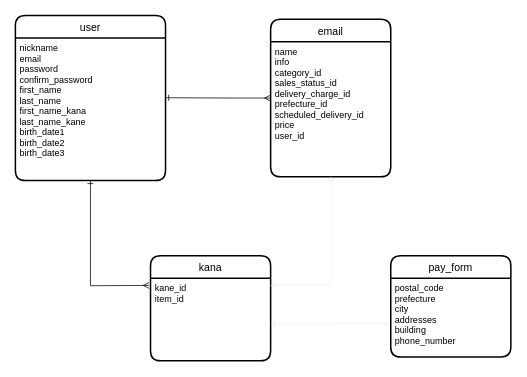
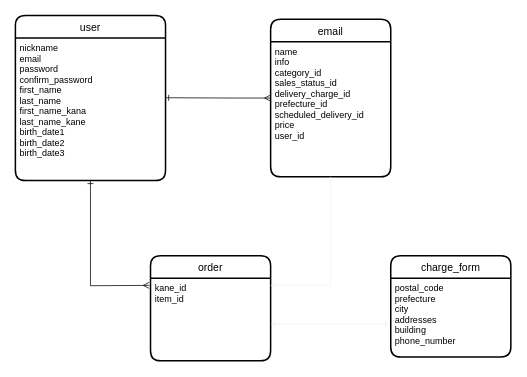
(210, 267) -> (210, 267)
(450, 267) -> (450, 267)
